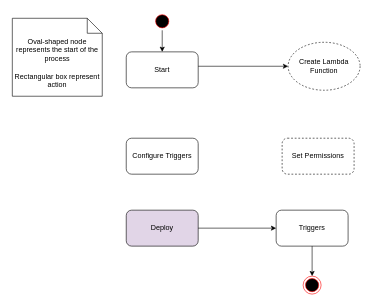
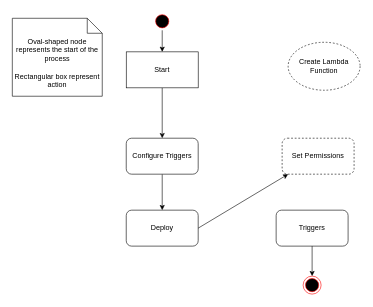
(282, 66) -> none
(162, 70) -> (162, 70)
none -> (162, 132)
none -> (162, 204)
(162, 228) -> (162, 228)
(270, 228) -> (242, 202)
